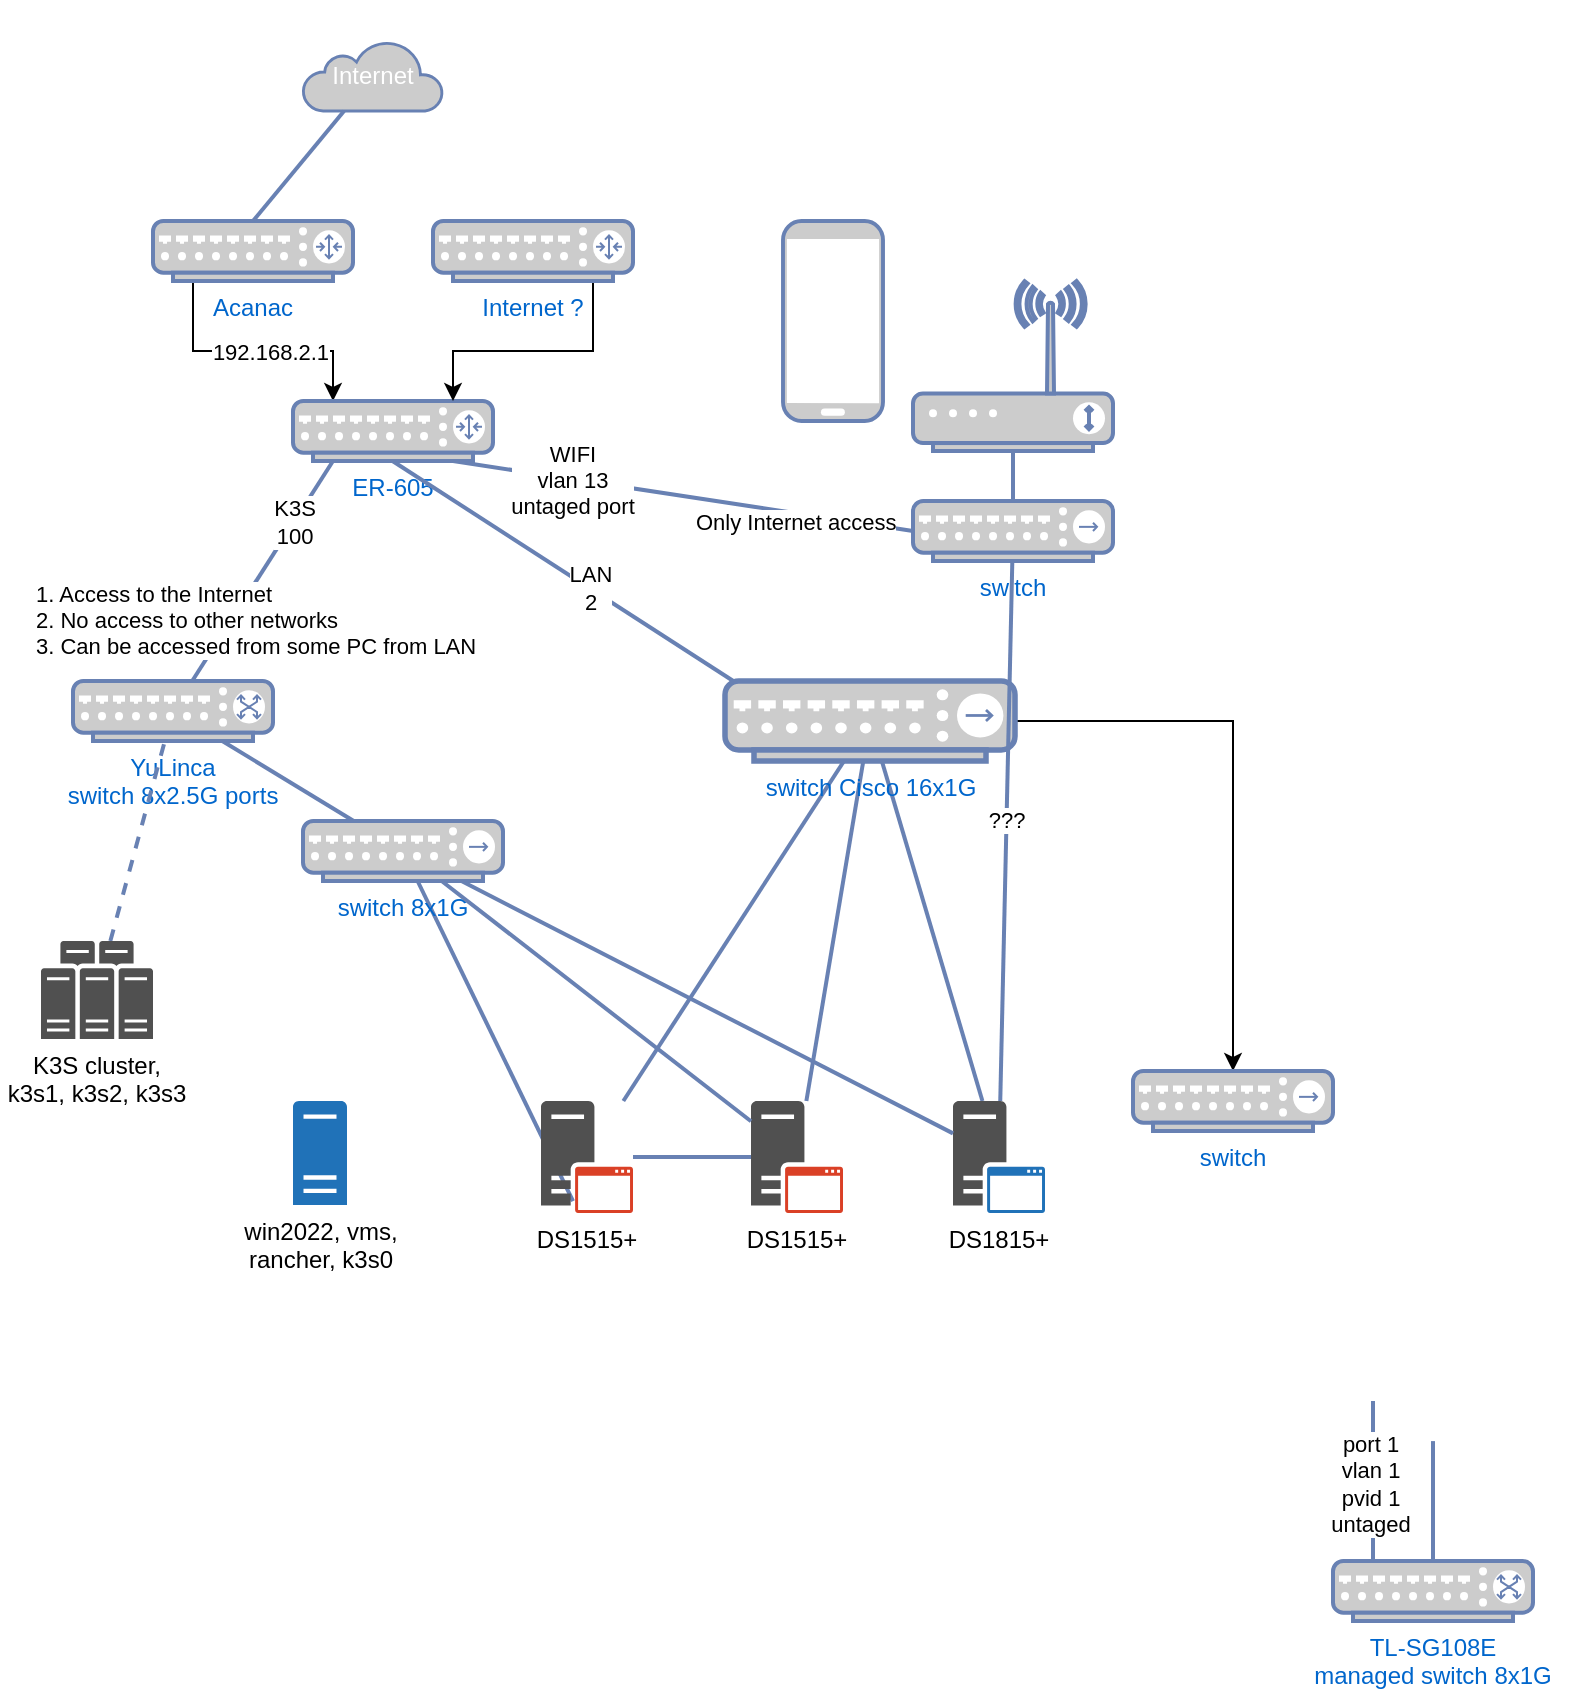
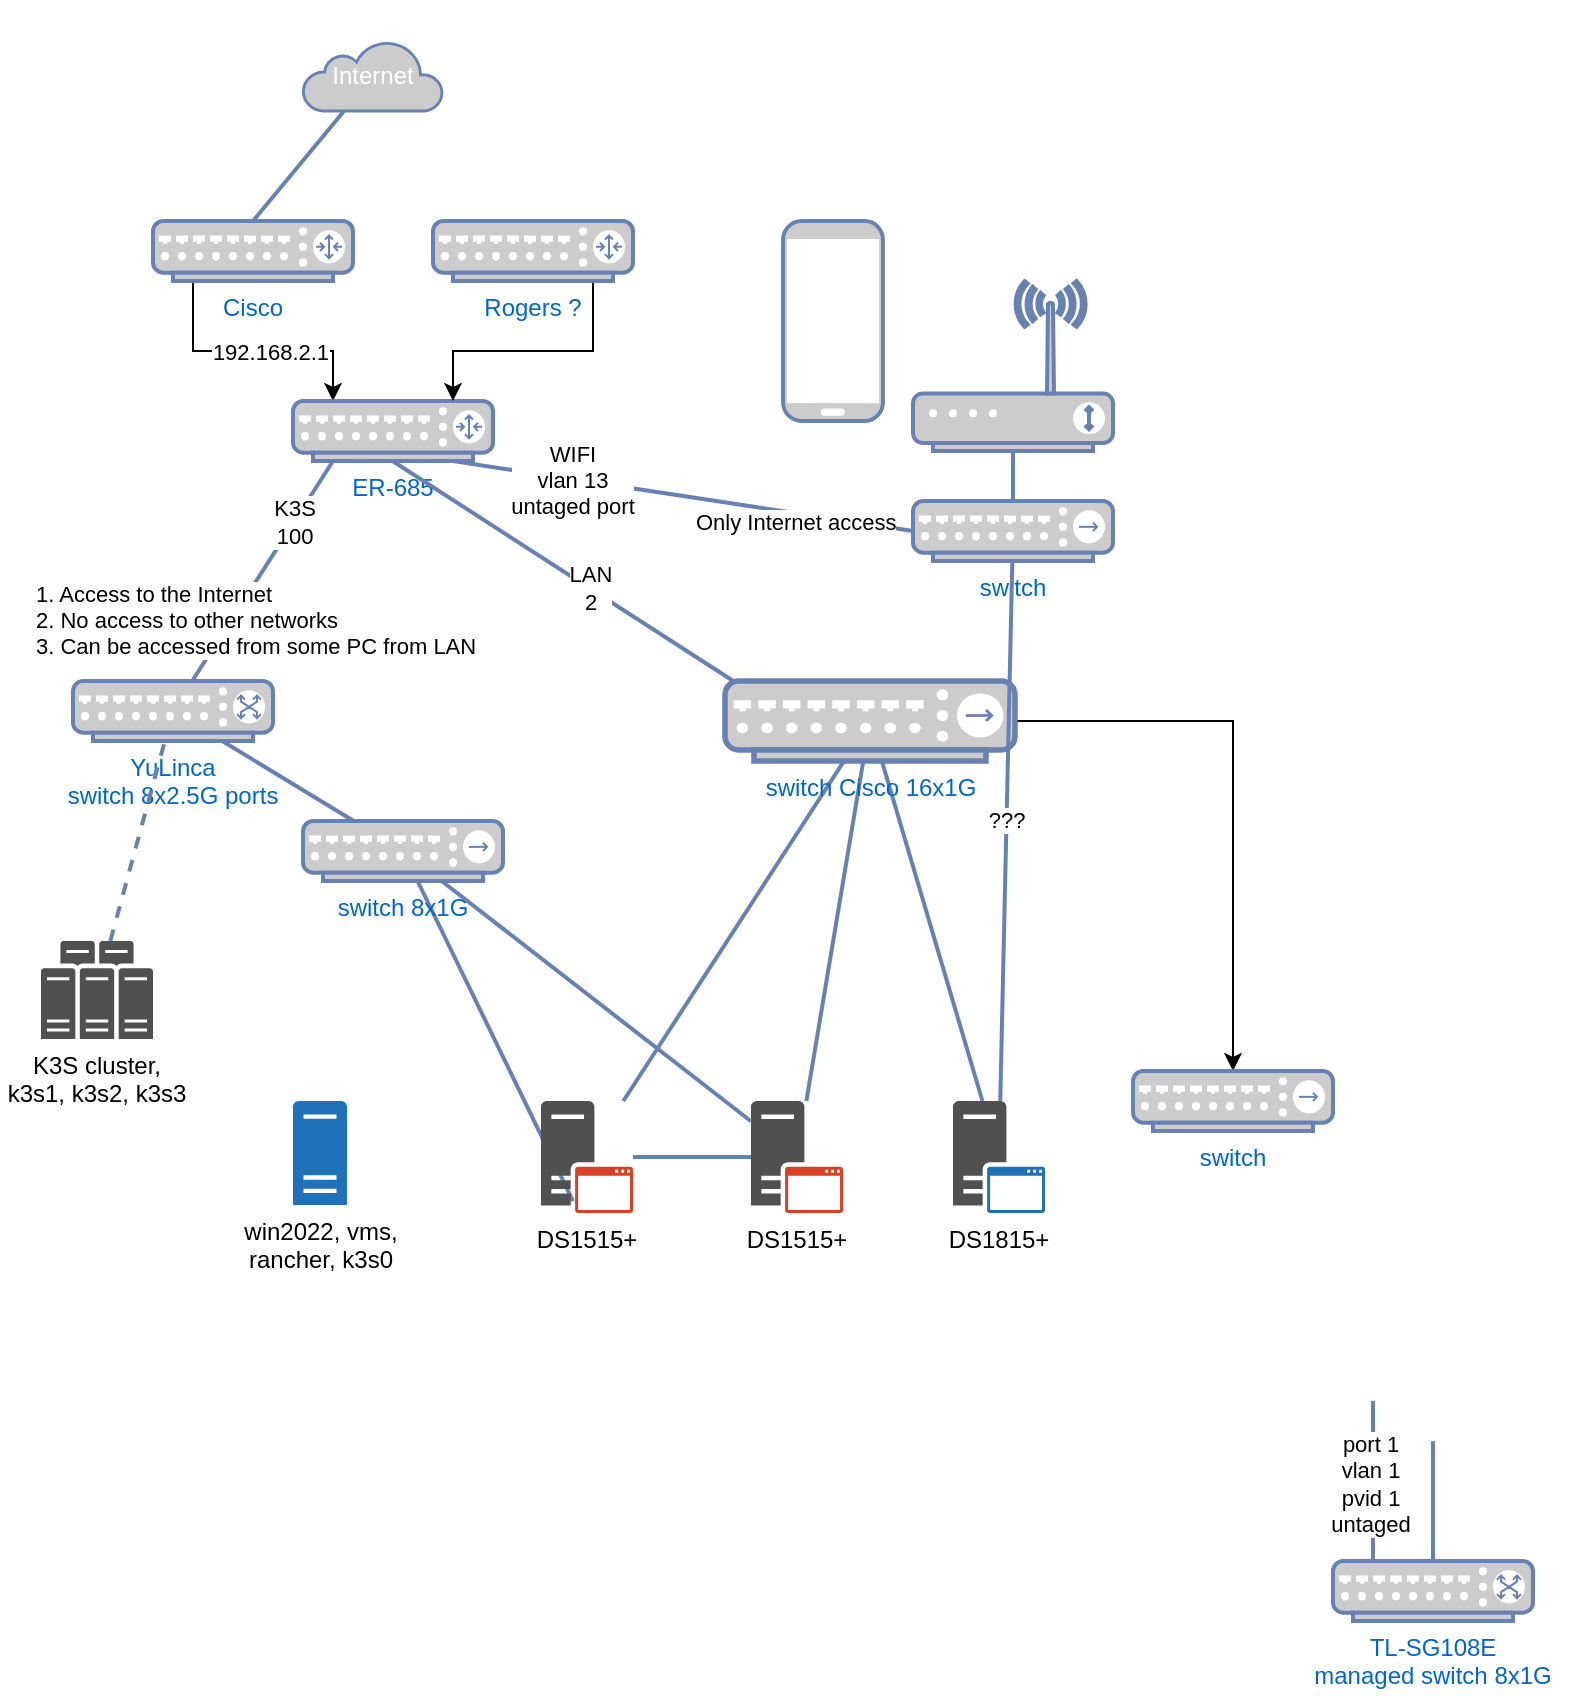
(254, 309) -> (254, 309)
(534, 309) -> (534, 309)
(394, 489) -> (394, 489)
(823, 1067) -> none
